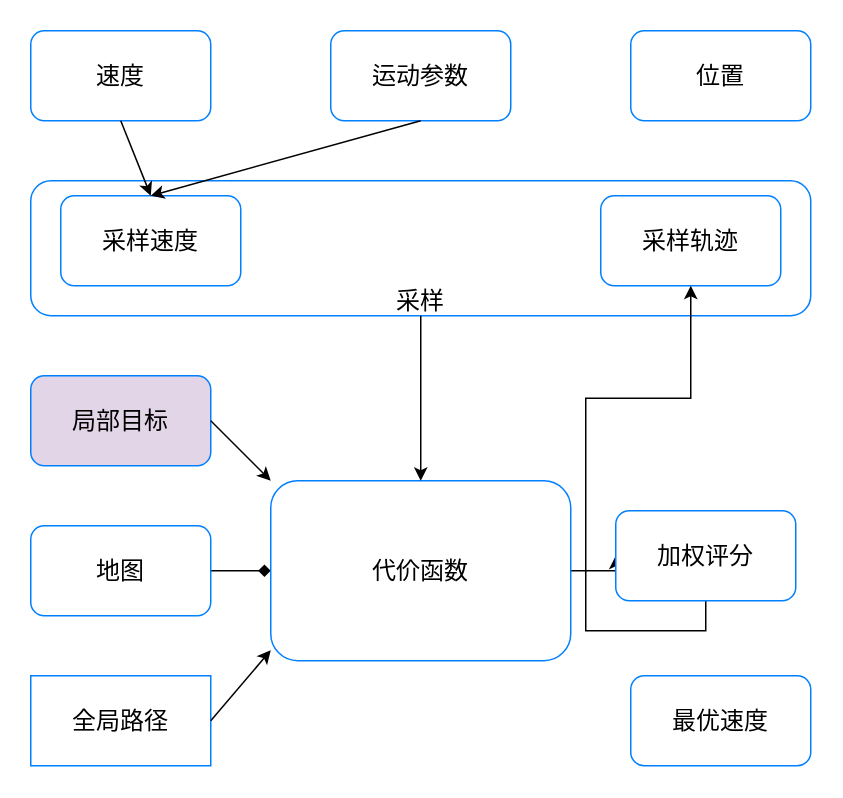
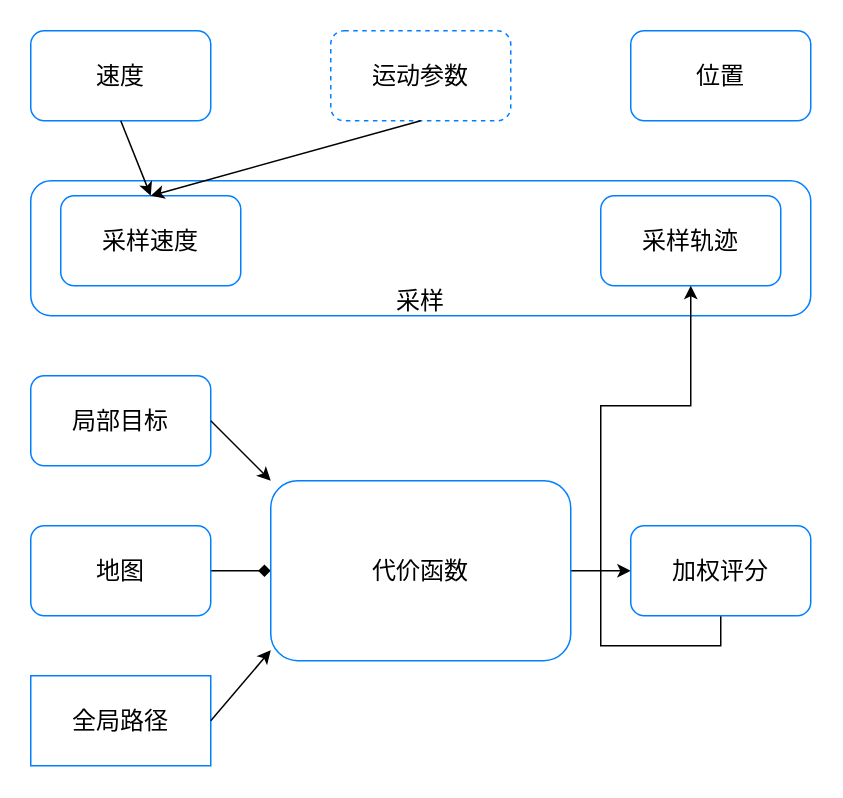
(421, 76) -> (421, 76)
(421, 393) -> none
(121, 421) -> (121, 421)
(706, 556) -> (721, 571)
(721, 721) -> none
